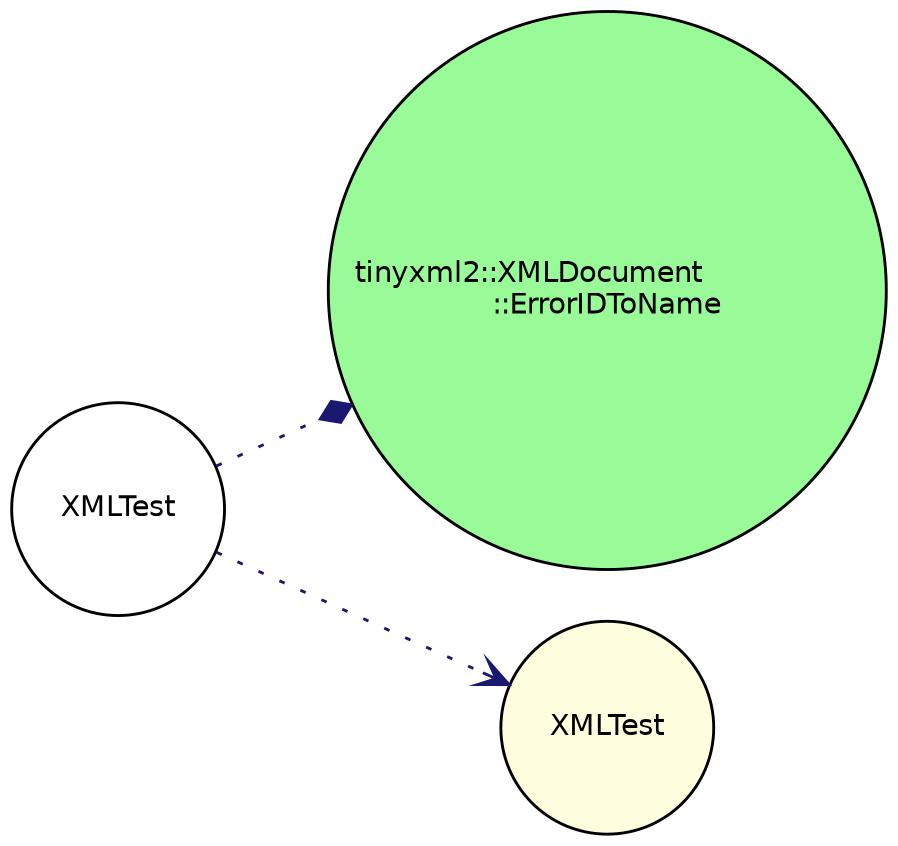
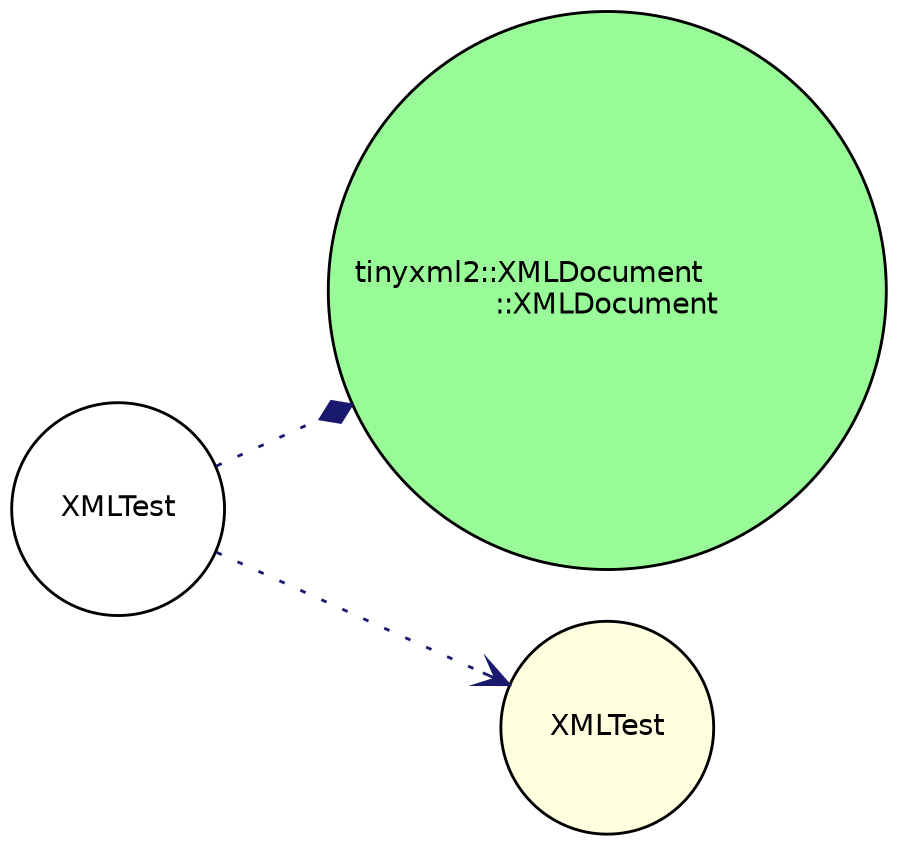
(607, 291) -> (607, 291)
